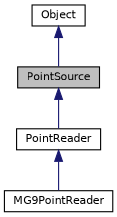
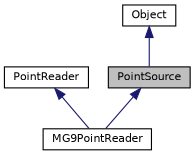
(59, 114) -> (120, 113)
